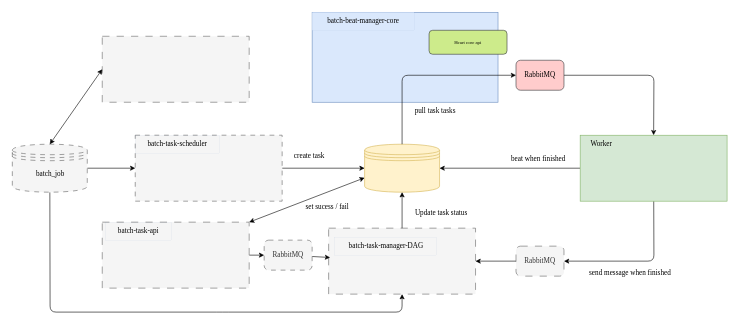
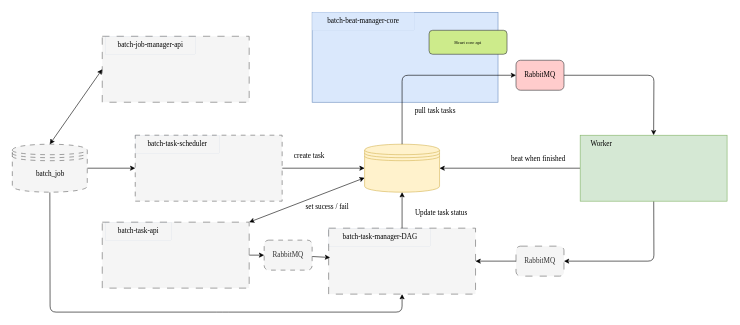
none -> (150, 45)
(386, 246) -> (380, 237)
(630, 273) -> none
